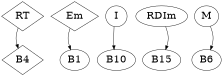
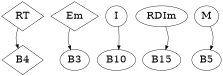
(114, 36) -> (119, 36)
(75, 60) -> (75, 60)
(207, 60) -> (207, 60)
